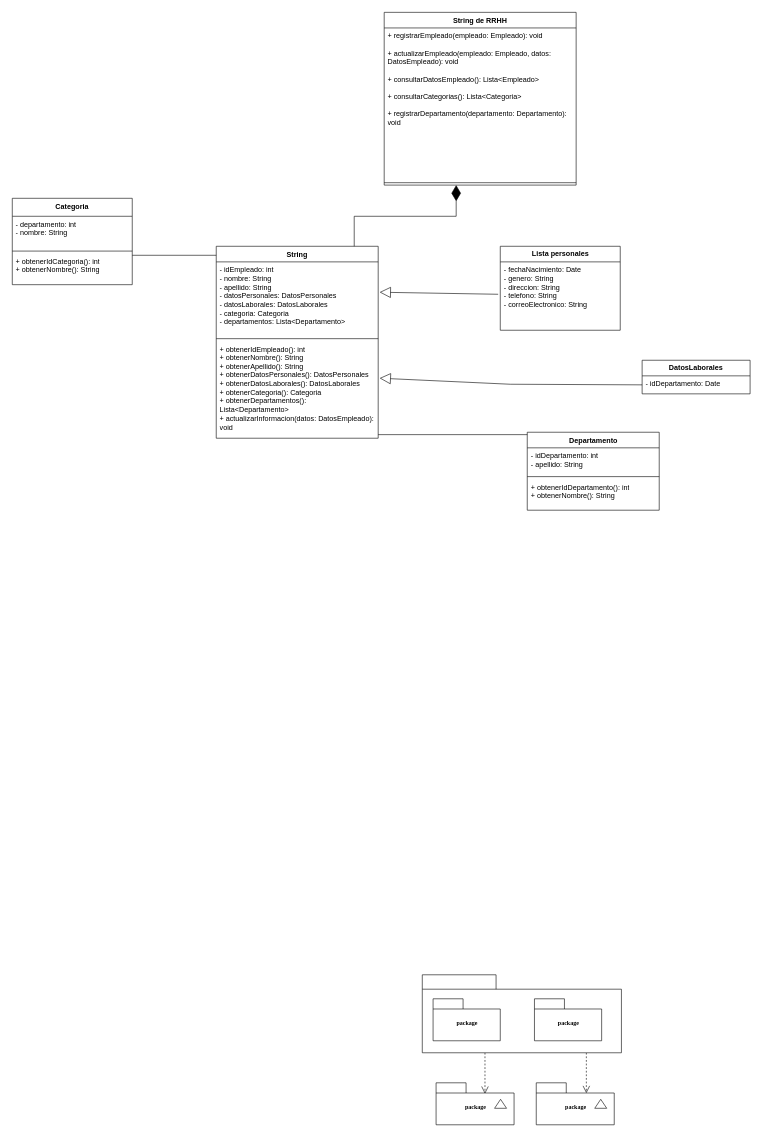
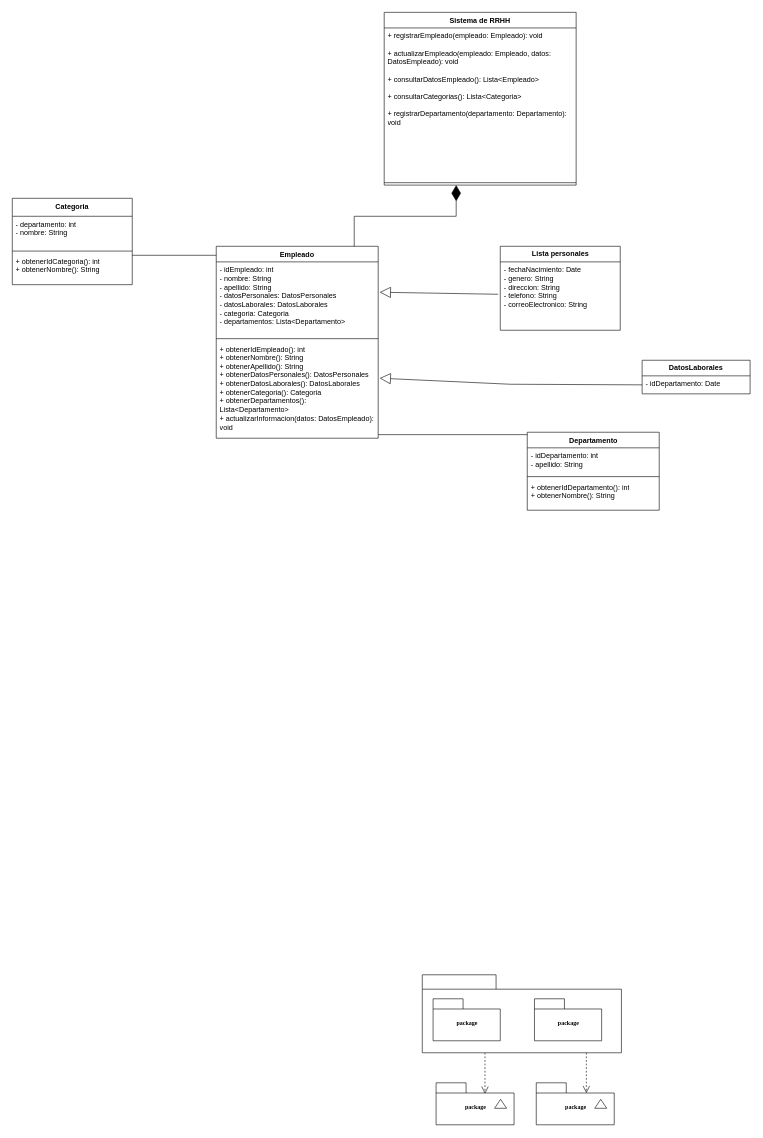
(480, 21) -> (480, 21)
(297, 255) -> (297, 255)
